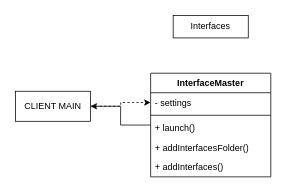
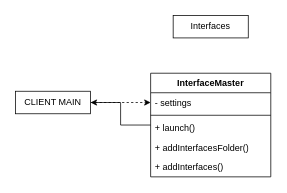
(53, 106) -> (53, 102)
